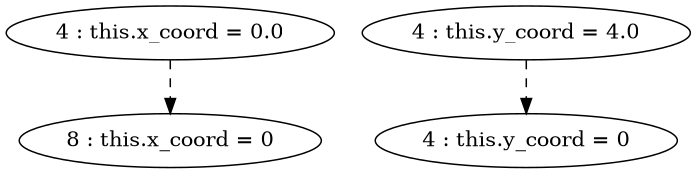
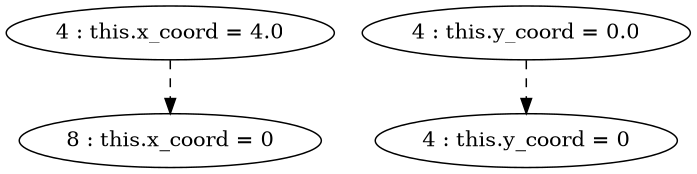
(170, 33) -> (170, 33)
(526, 33) -> (526, 33)
